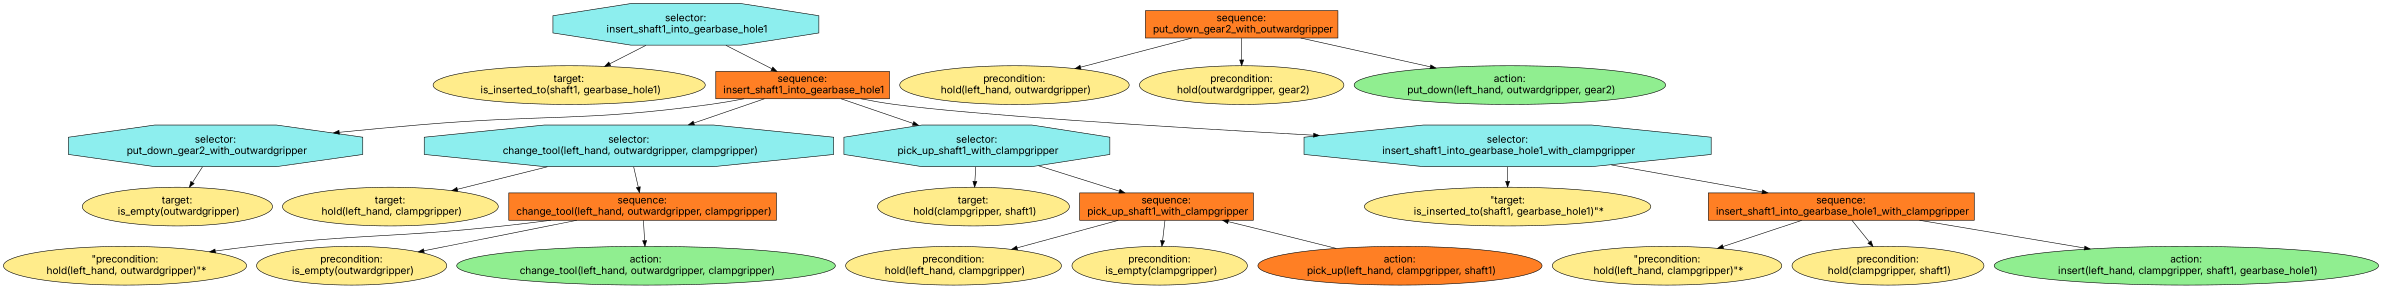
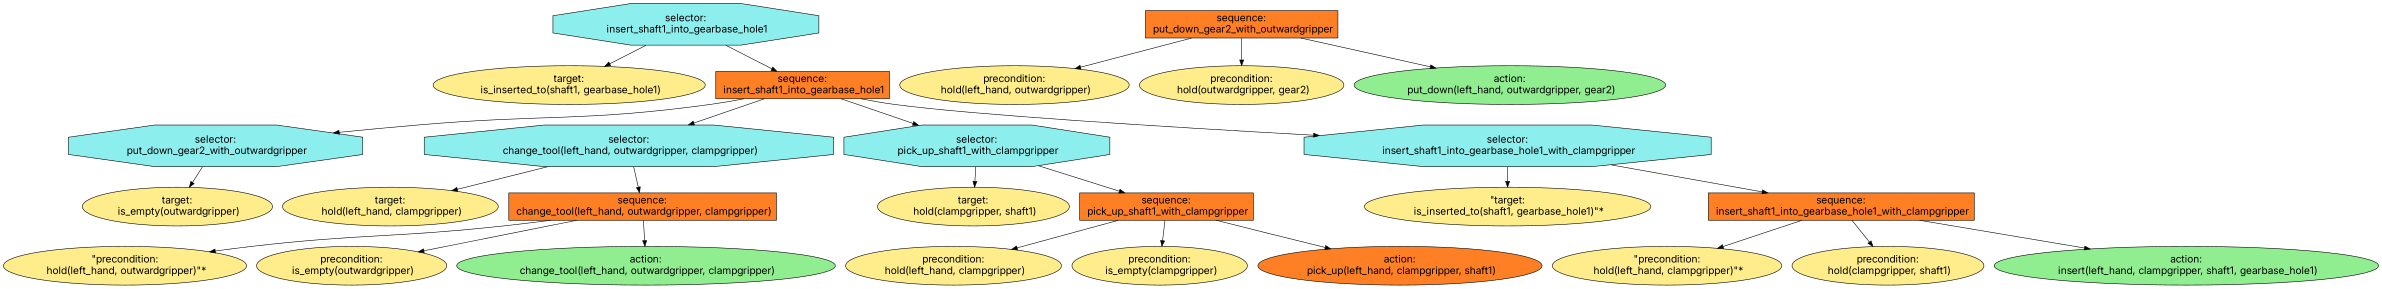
(1282, 235) -> (1271, 234)
